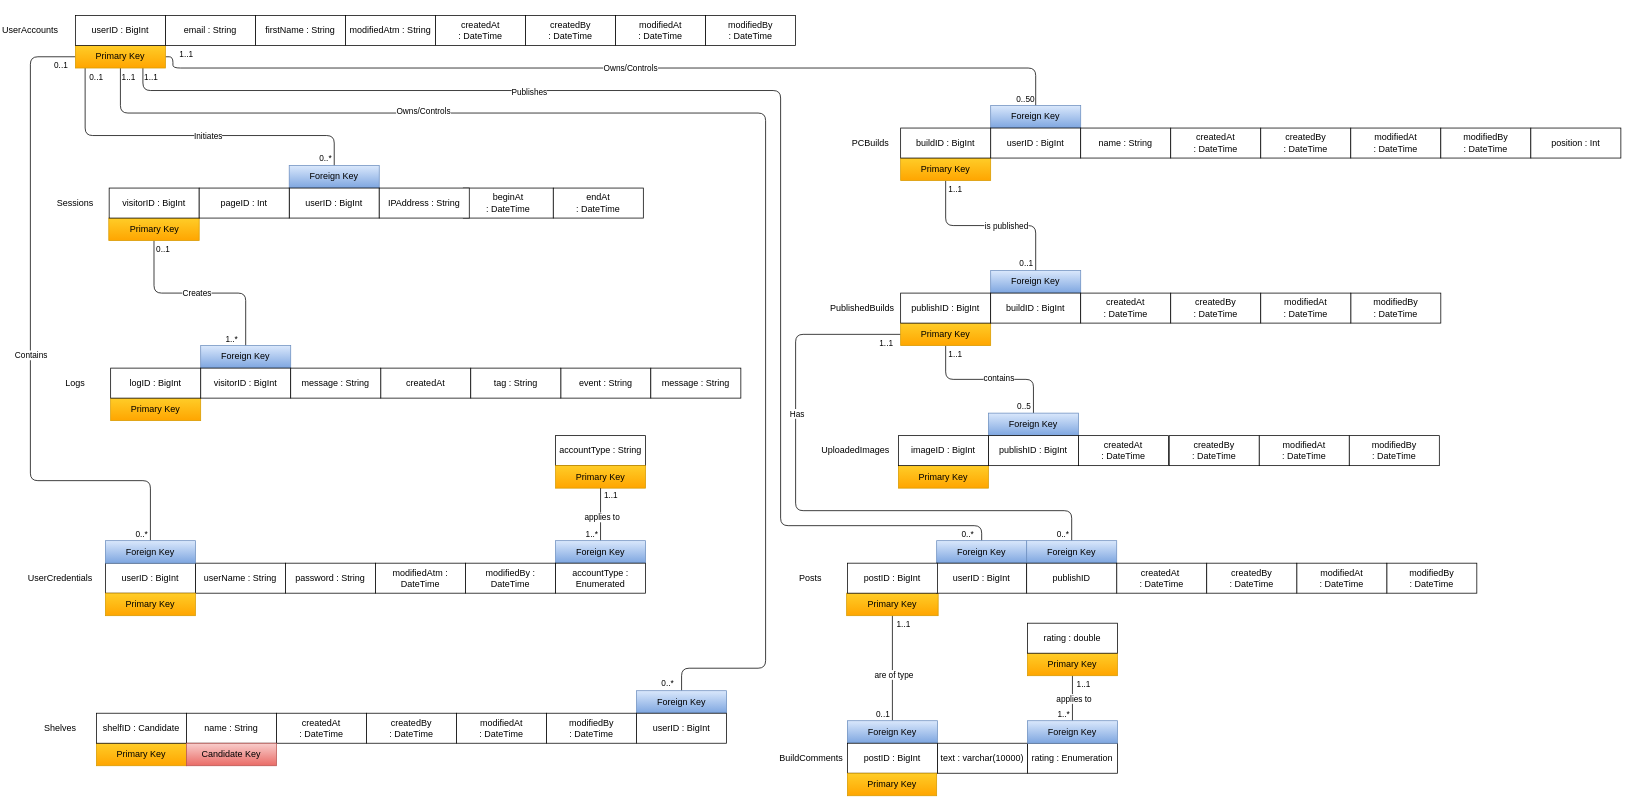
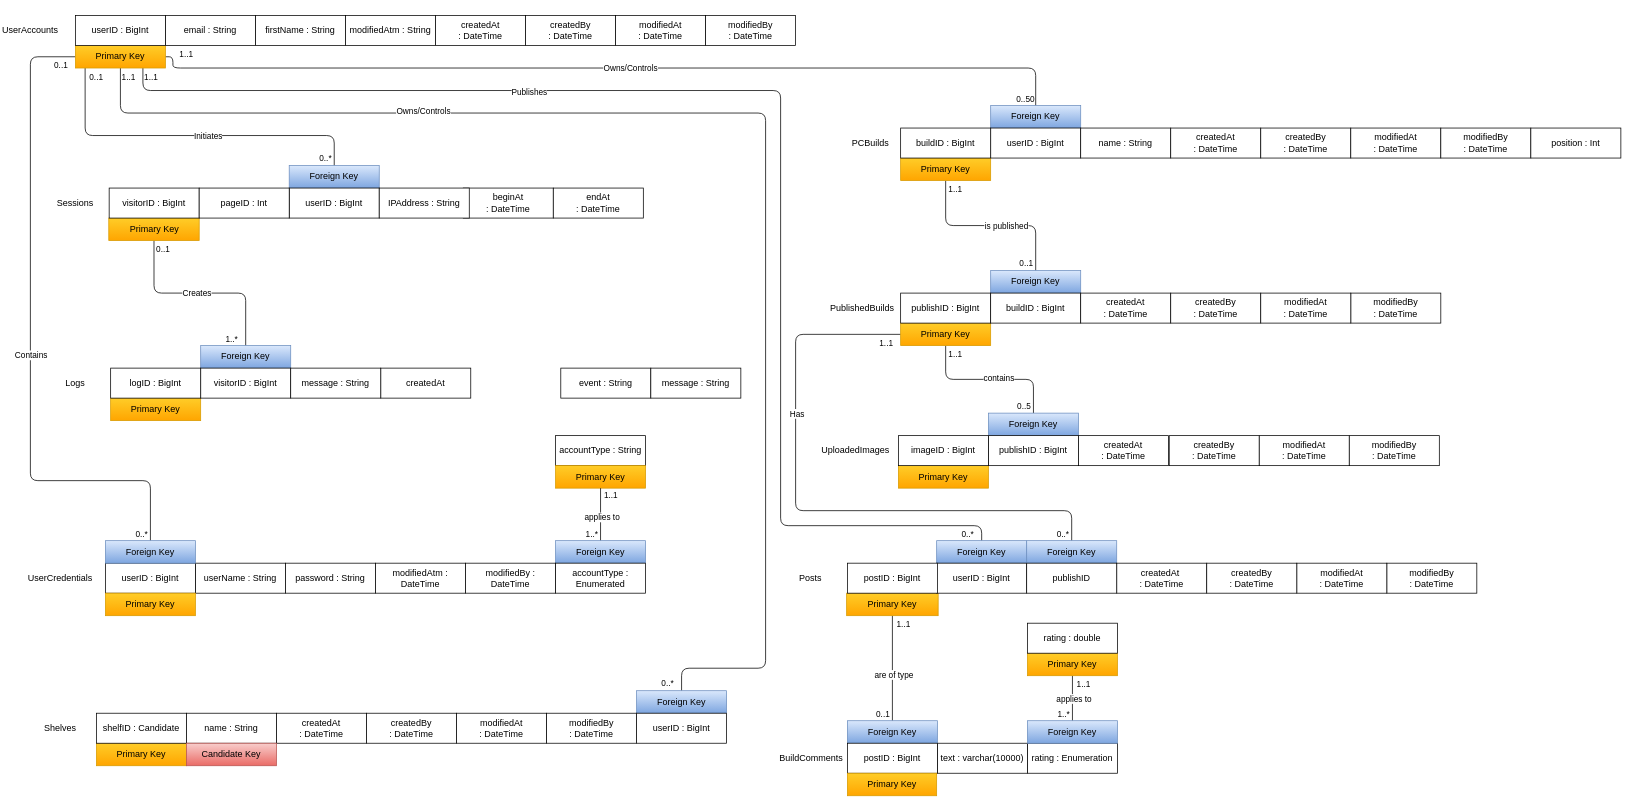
(516, 383) -> none
